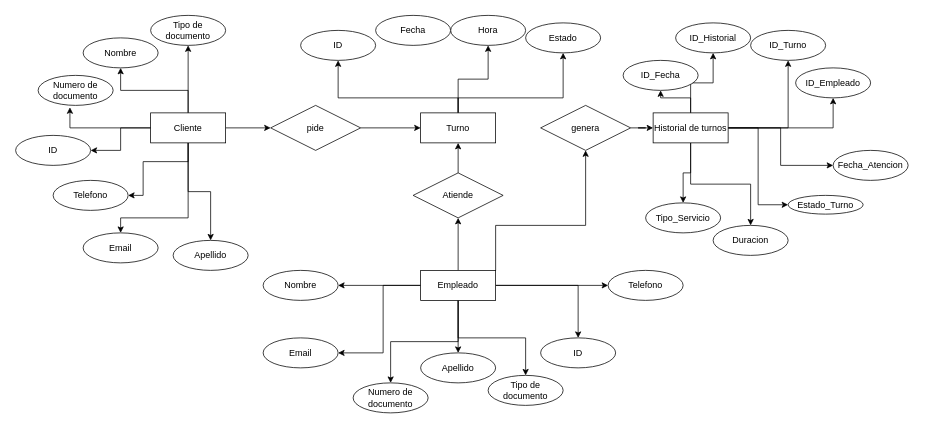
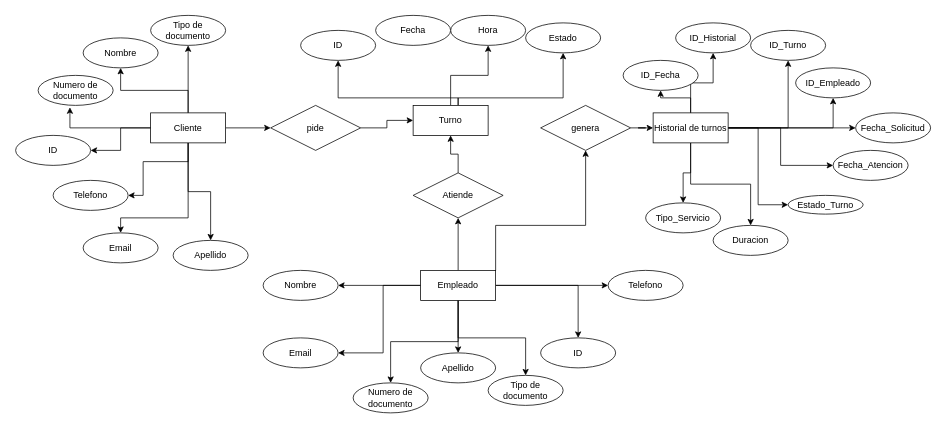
(458, 128) -> (450, 120)
none -> (849, 128)
none -> (893, 128)
